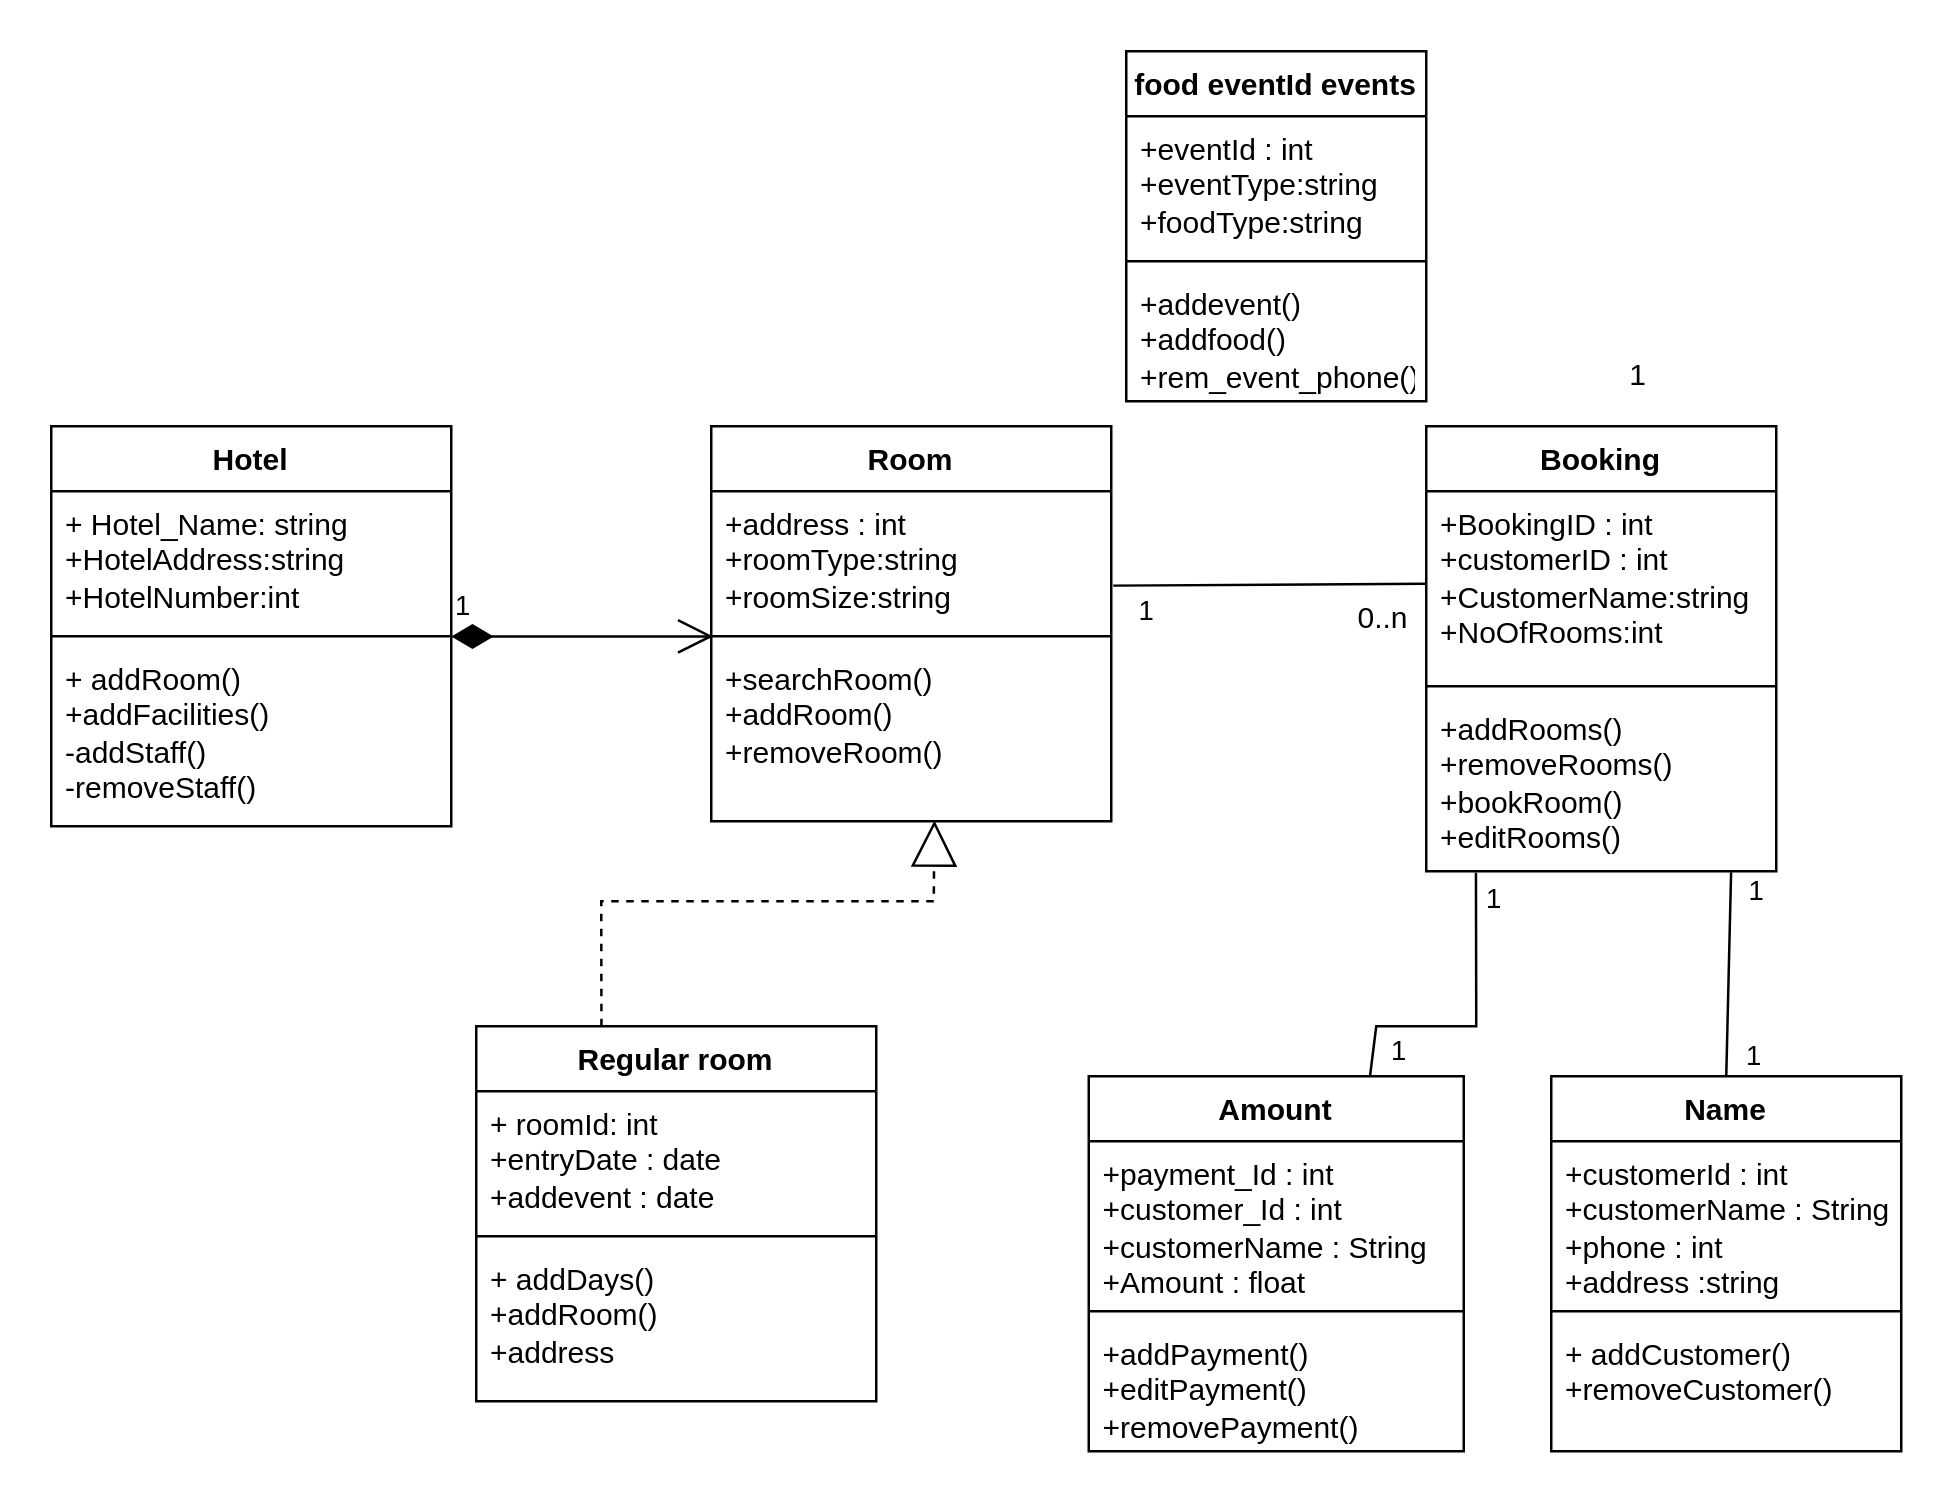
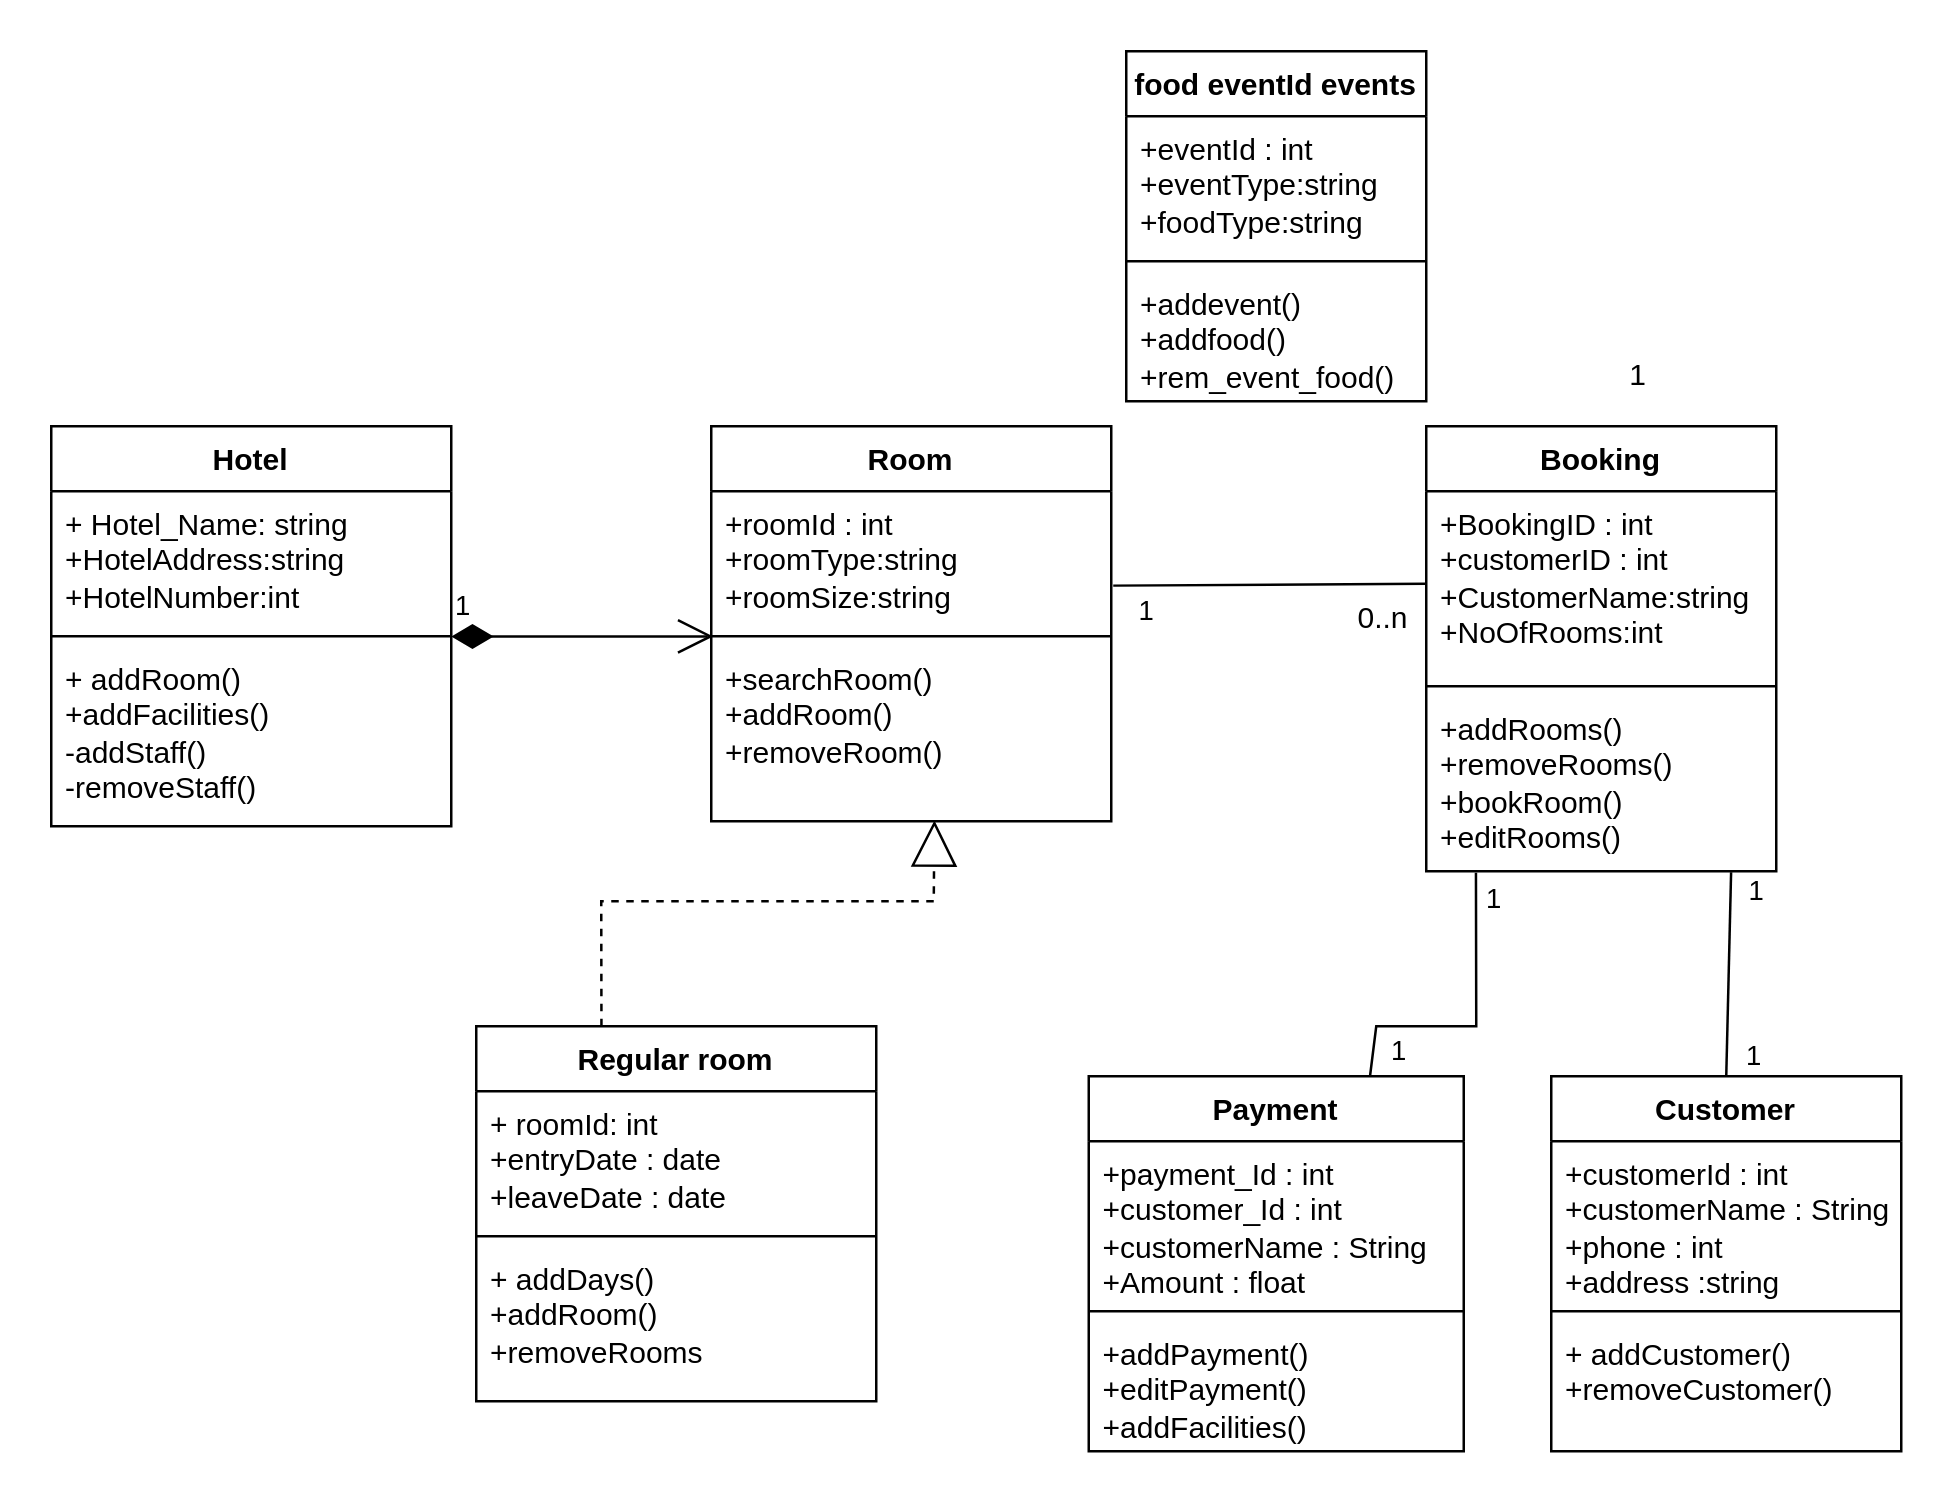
(1279, 361) -> (1279, 361)
(853, 563) -> (853, 563)
(1276, 1112) -> (1276, 1112)
(1726, 1112) -> (1726, 1112)
(622, 1163) -> (622, 1163)
(580, 1318) -> (592, 1318)
(1238, 1393) -> (1223, 1393)
